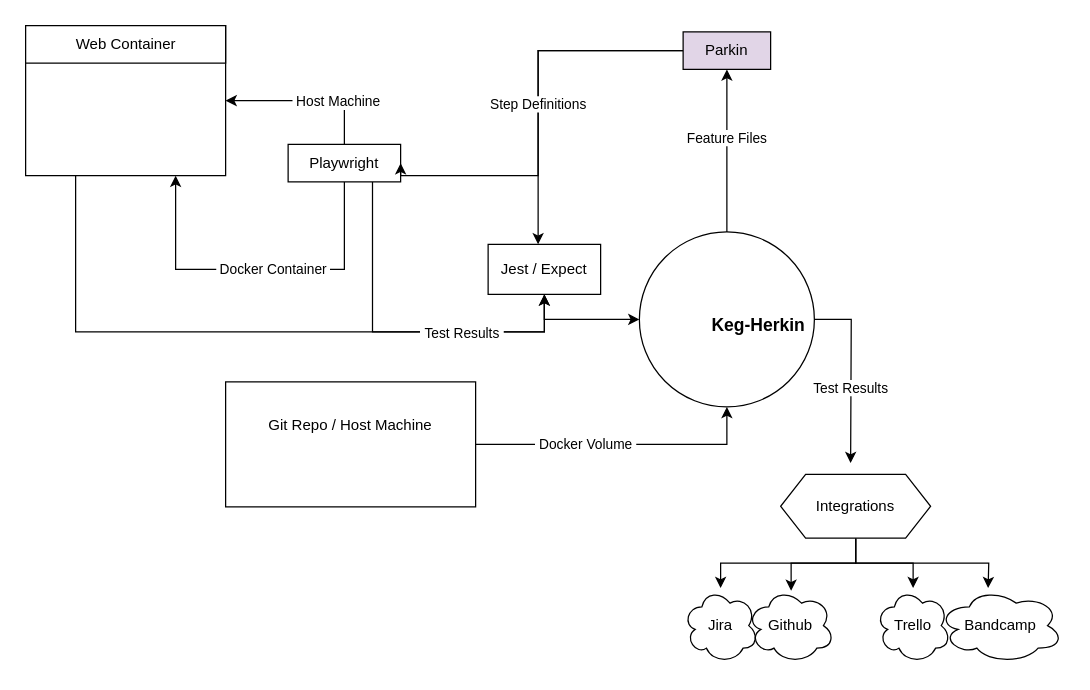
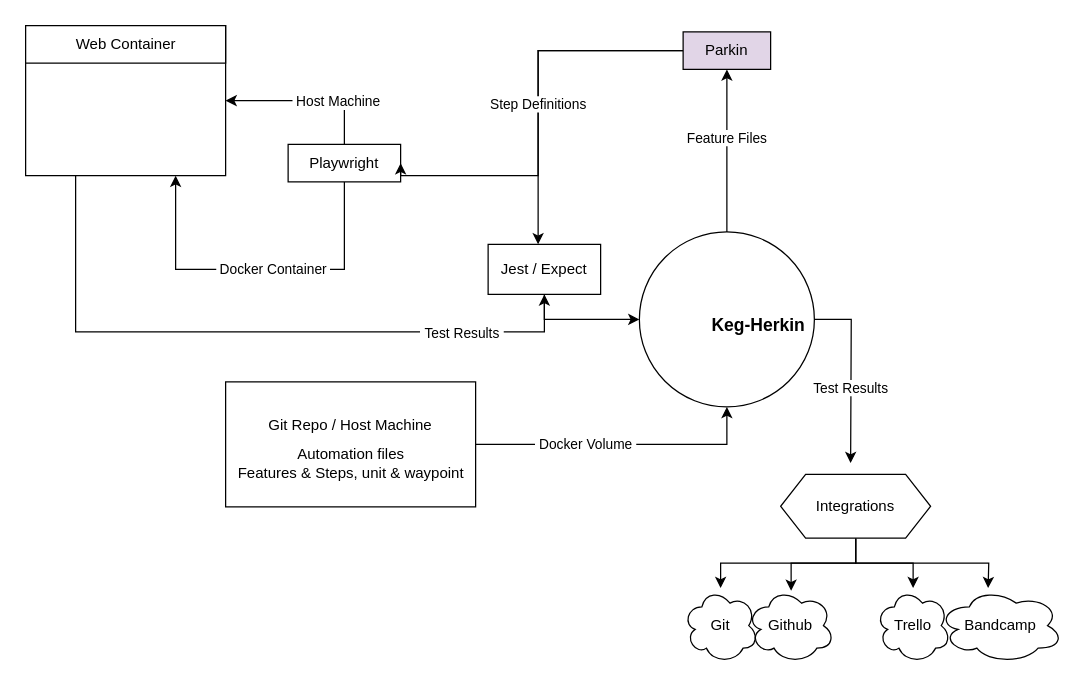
(373, 255) -> none
none -> (351, 463)
(721, 626) -> (721, 626)
